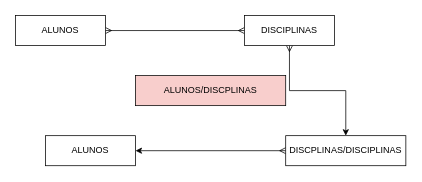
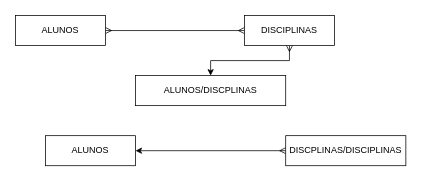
(210, 90) -> (210, 90)
(321, 90) -> (246, 60)
